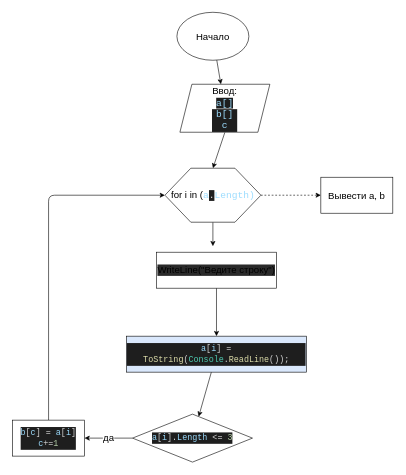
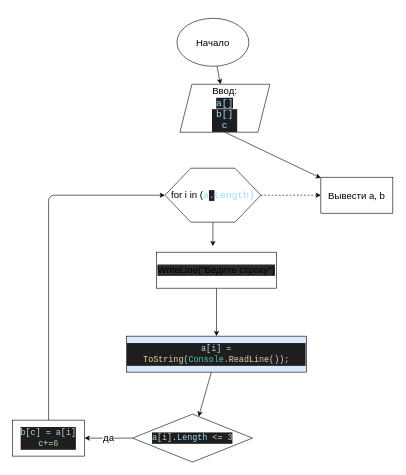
(213, 36) -> (213, 42)
(219, 148) -> (263, 150)
(48, 438) -> (48, 438)
